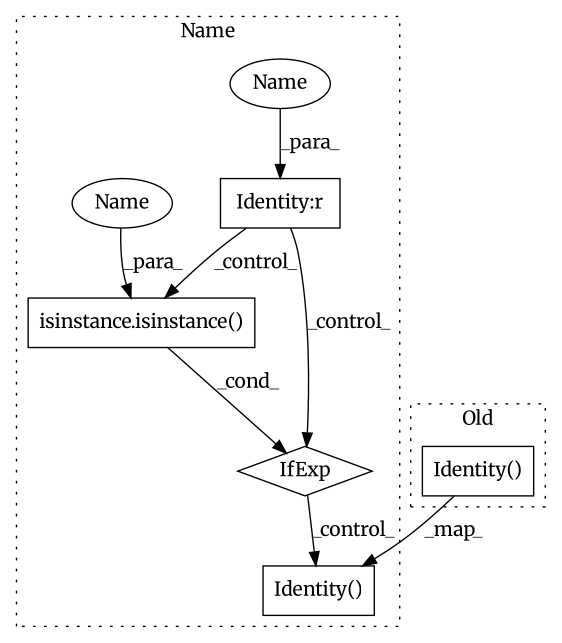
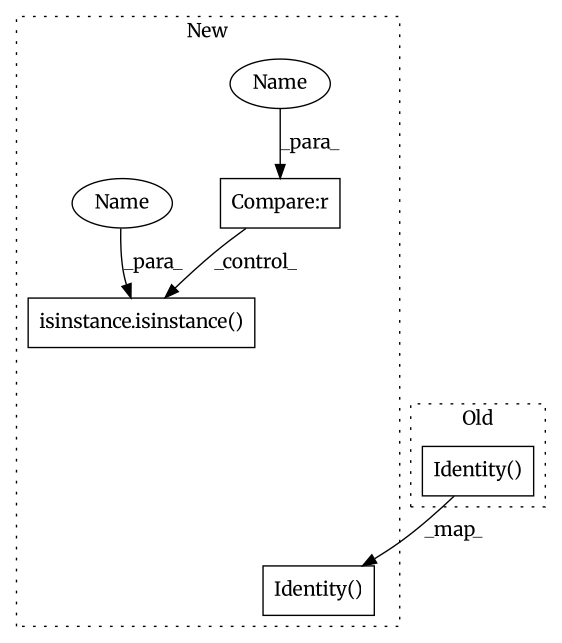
(208, 32) -> (208, 32)
(280, 203) -> (280, 203)
(305, 471) -> none
